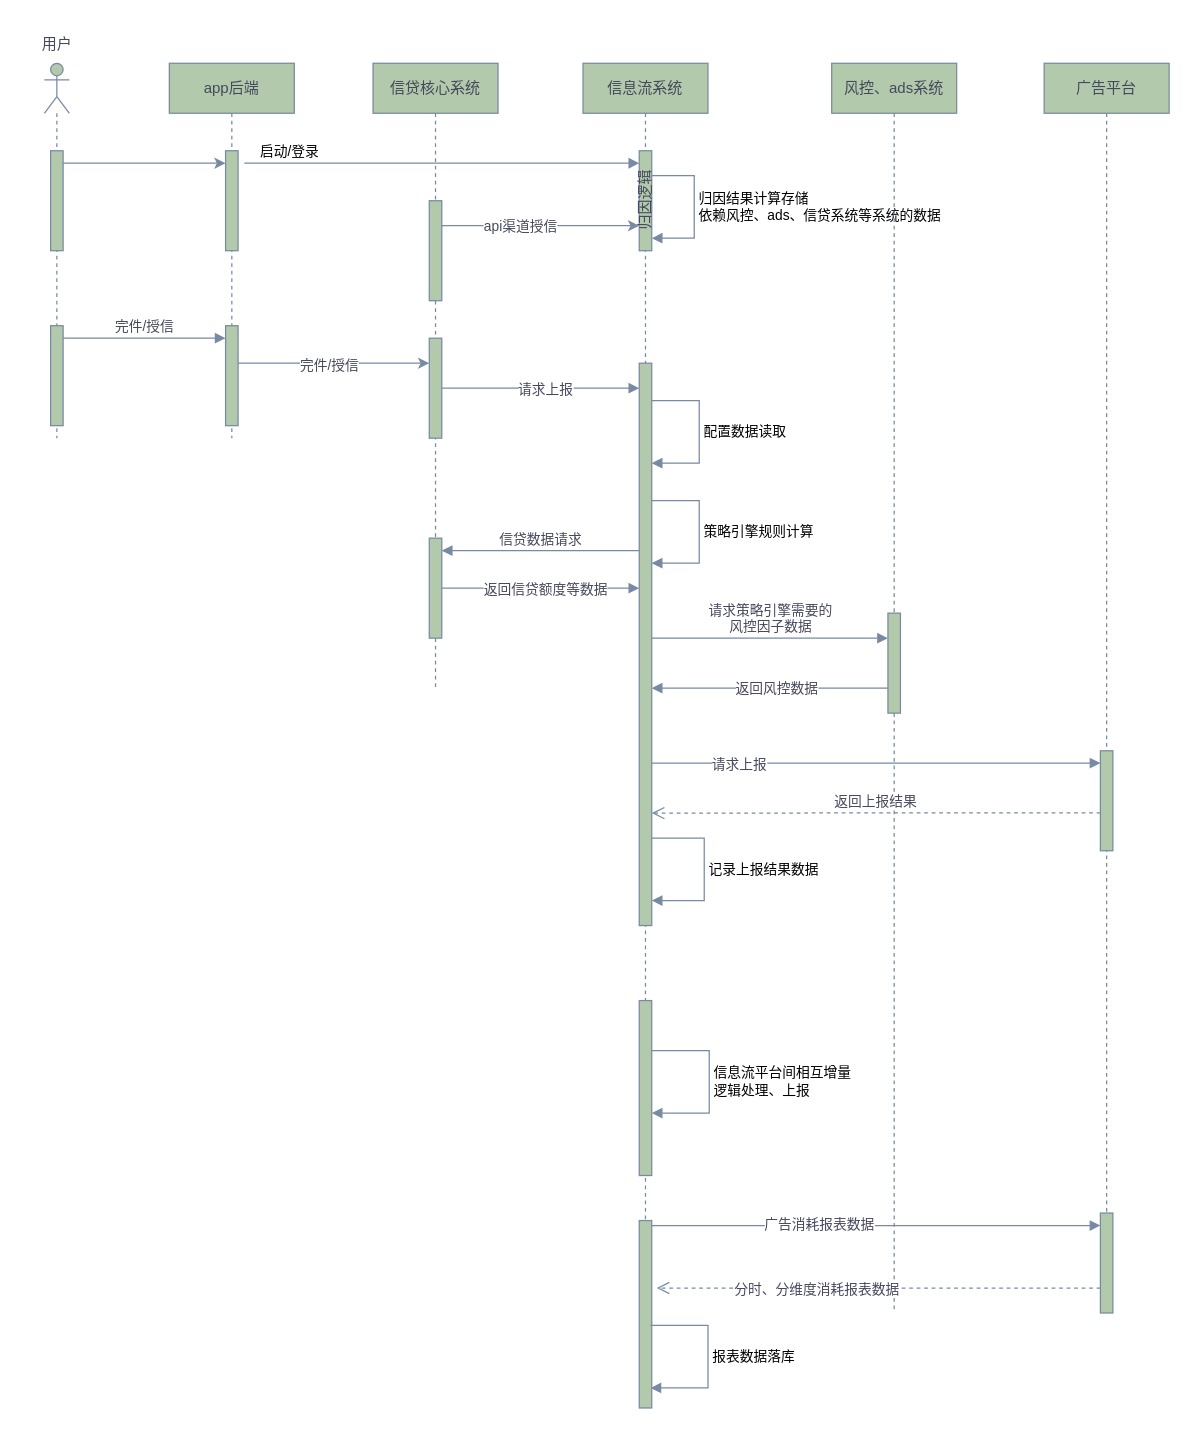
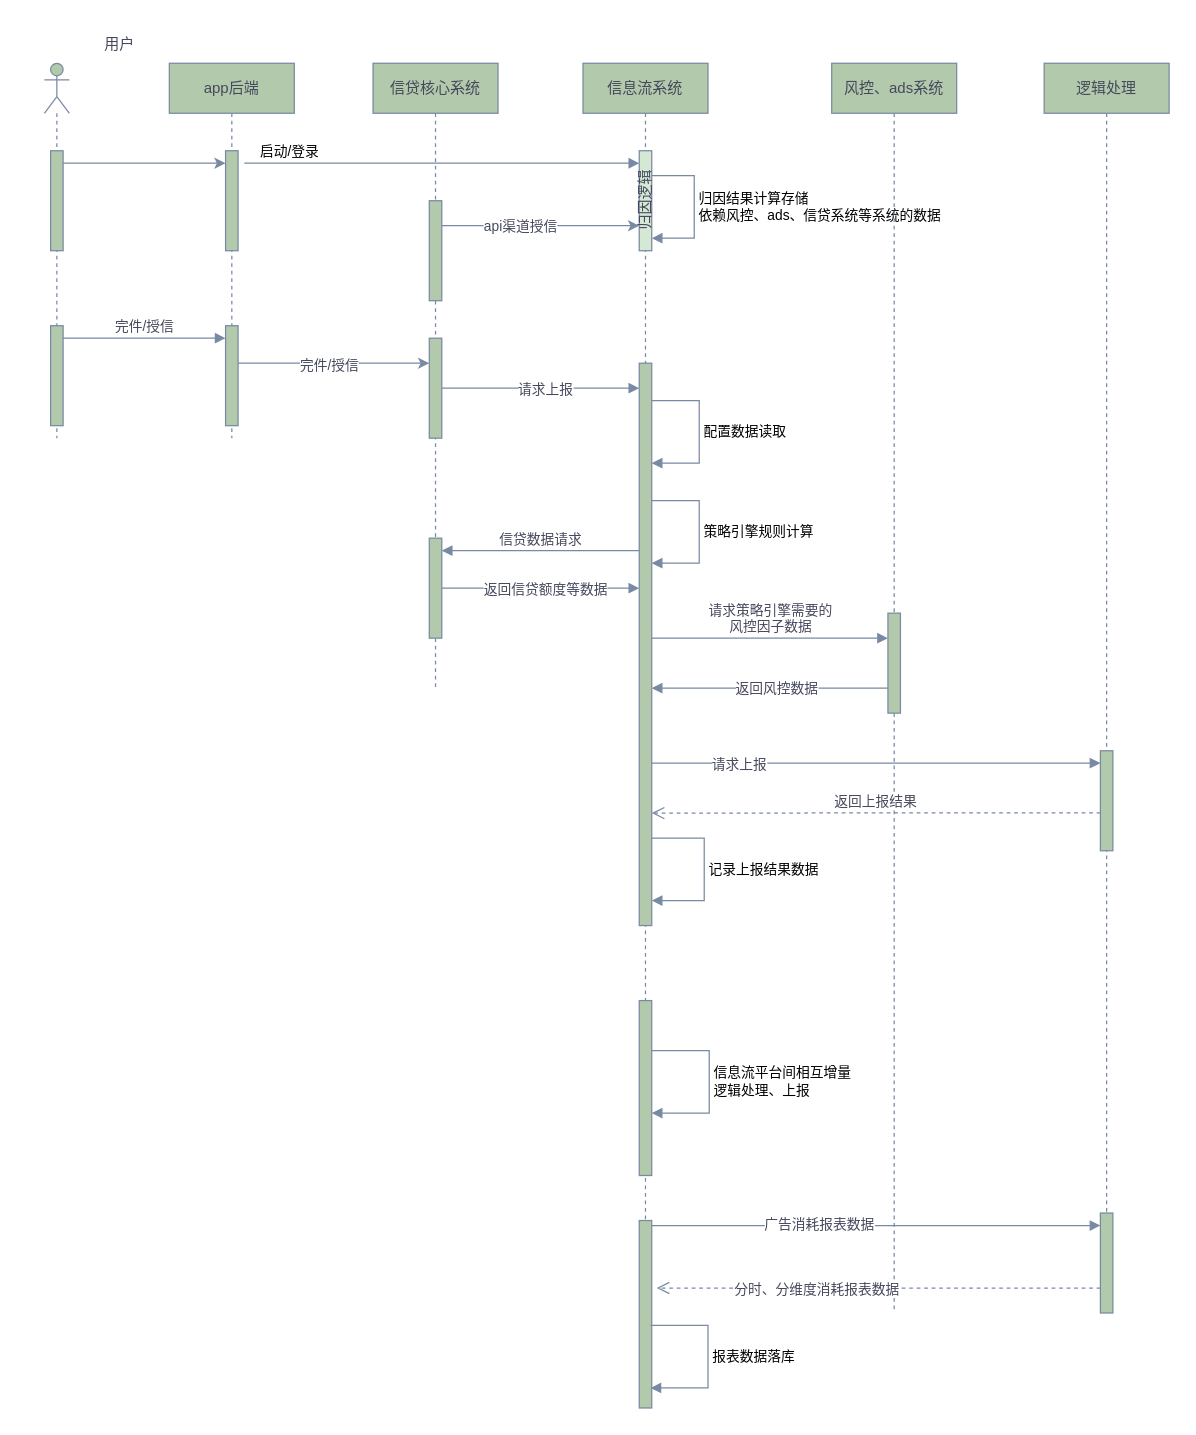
(57, 44) -> (119, 44)
(1107, 88) -> (1107, 88)
(646, 201) -> (646, 201)
